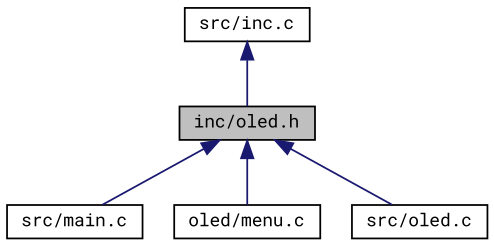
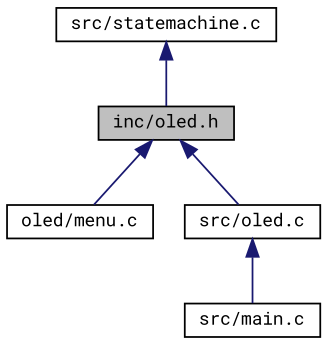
(247, 25) -> (166, 25)
(153, 177) -> (253, 280)
